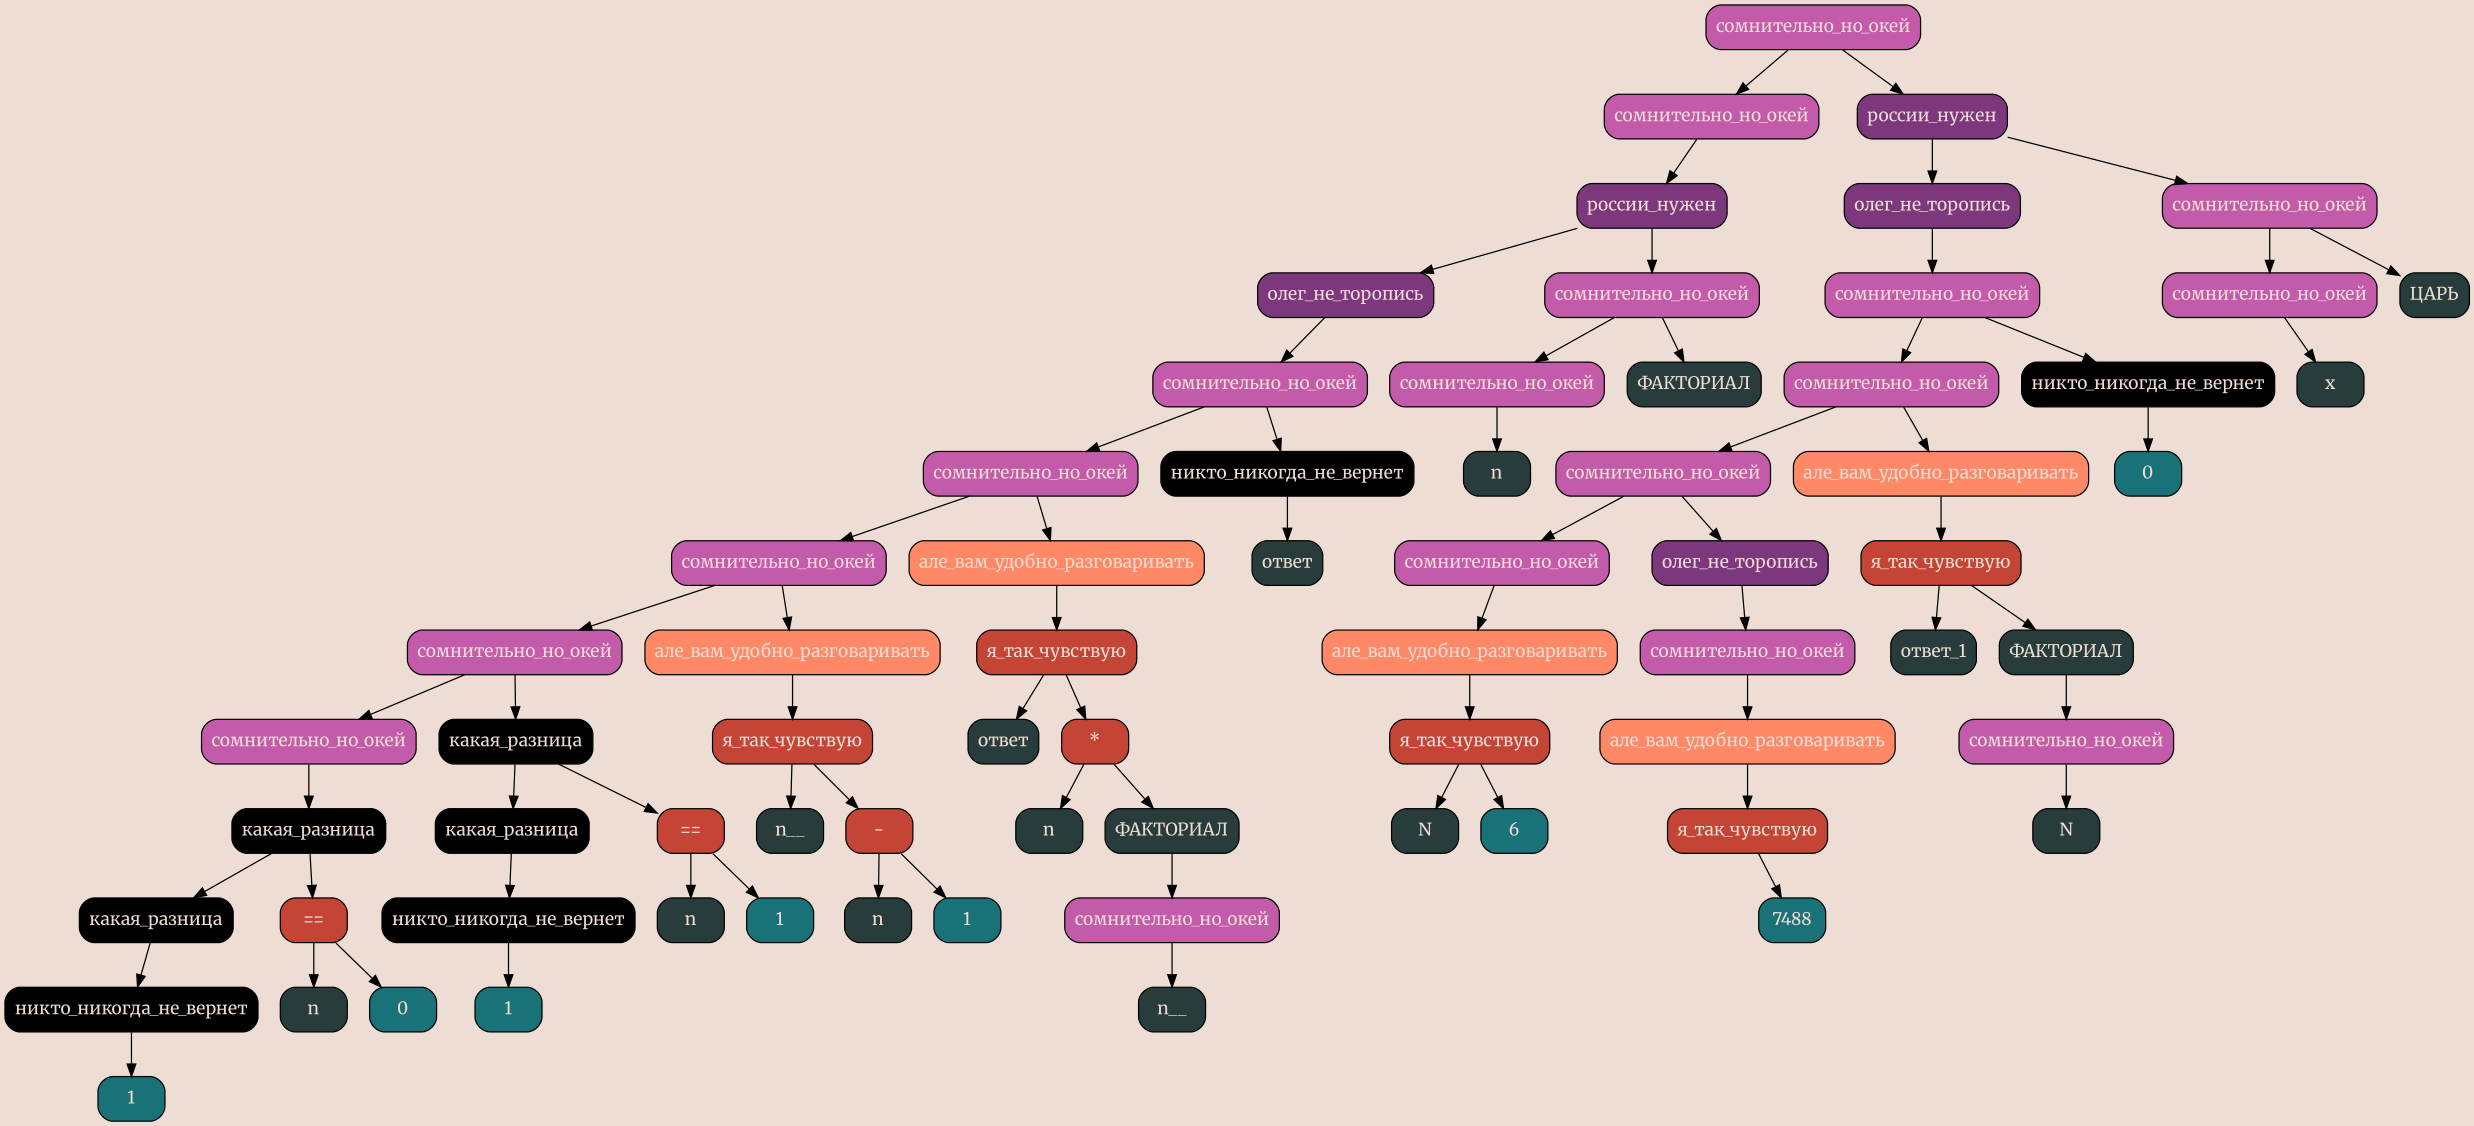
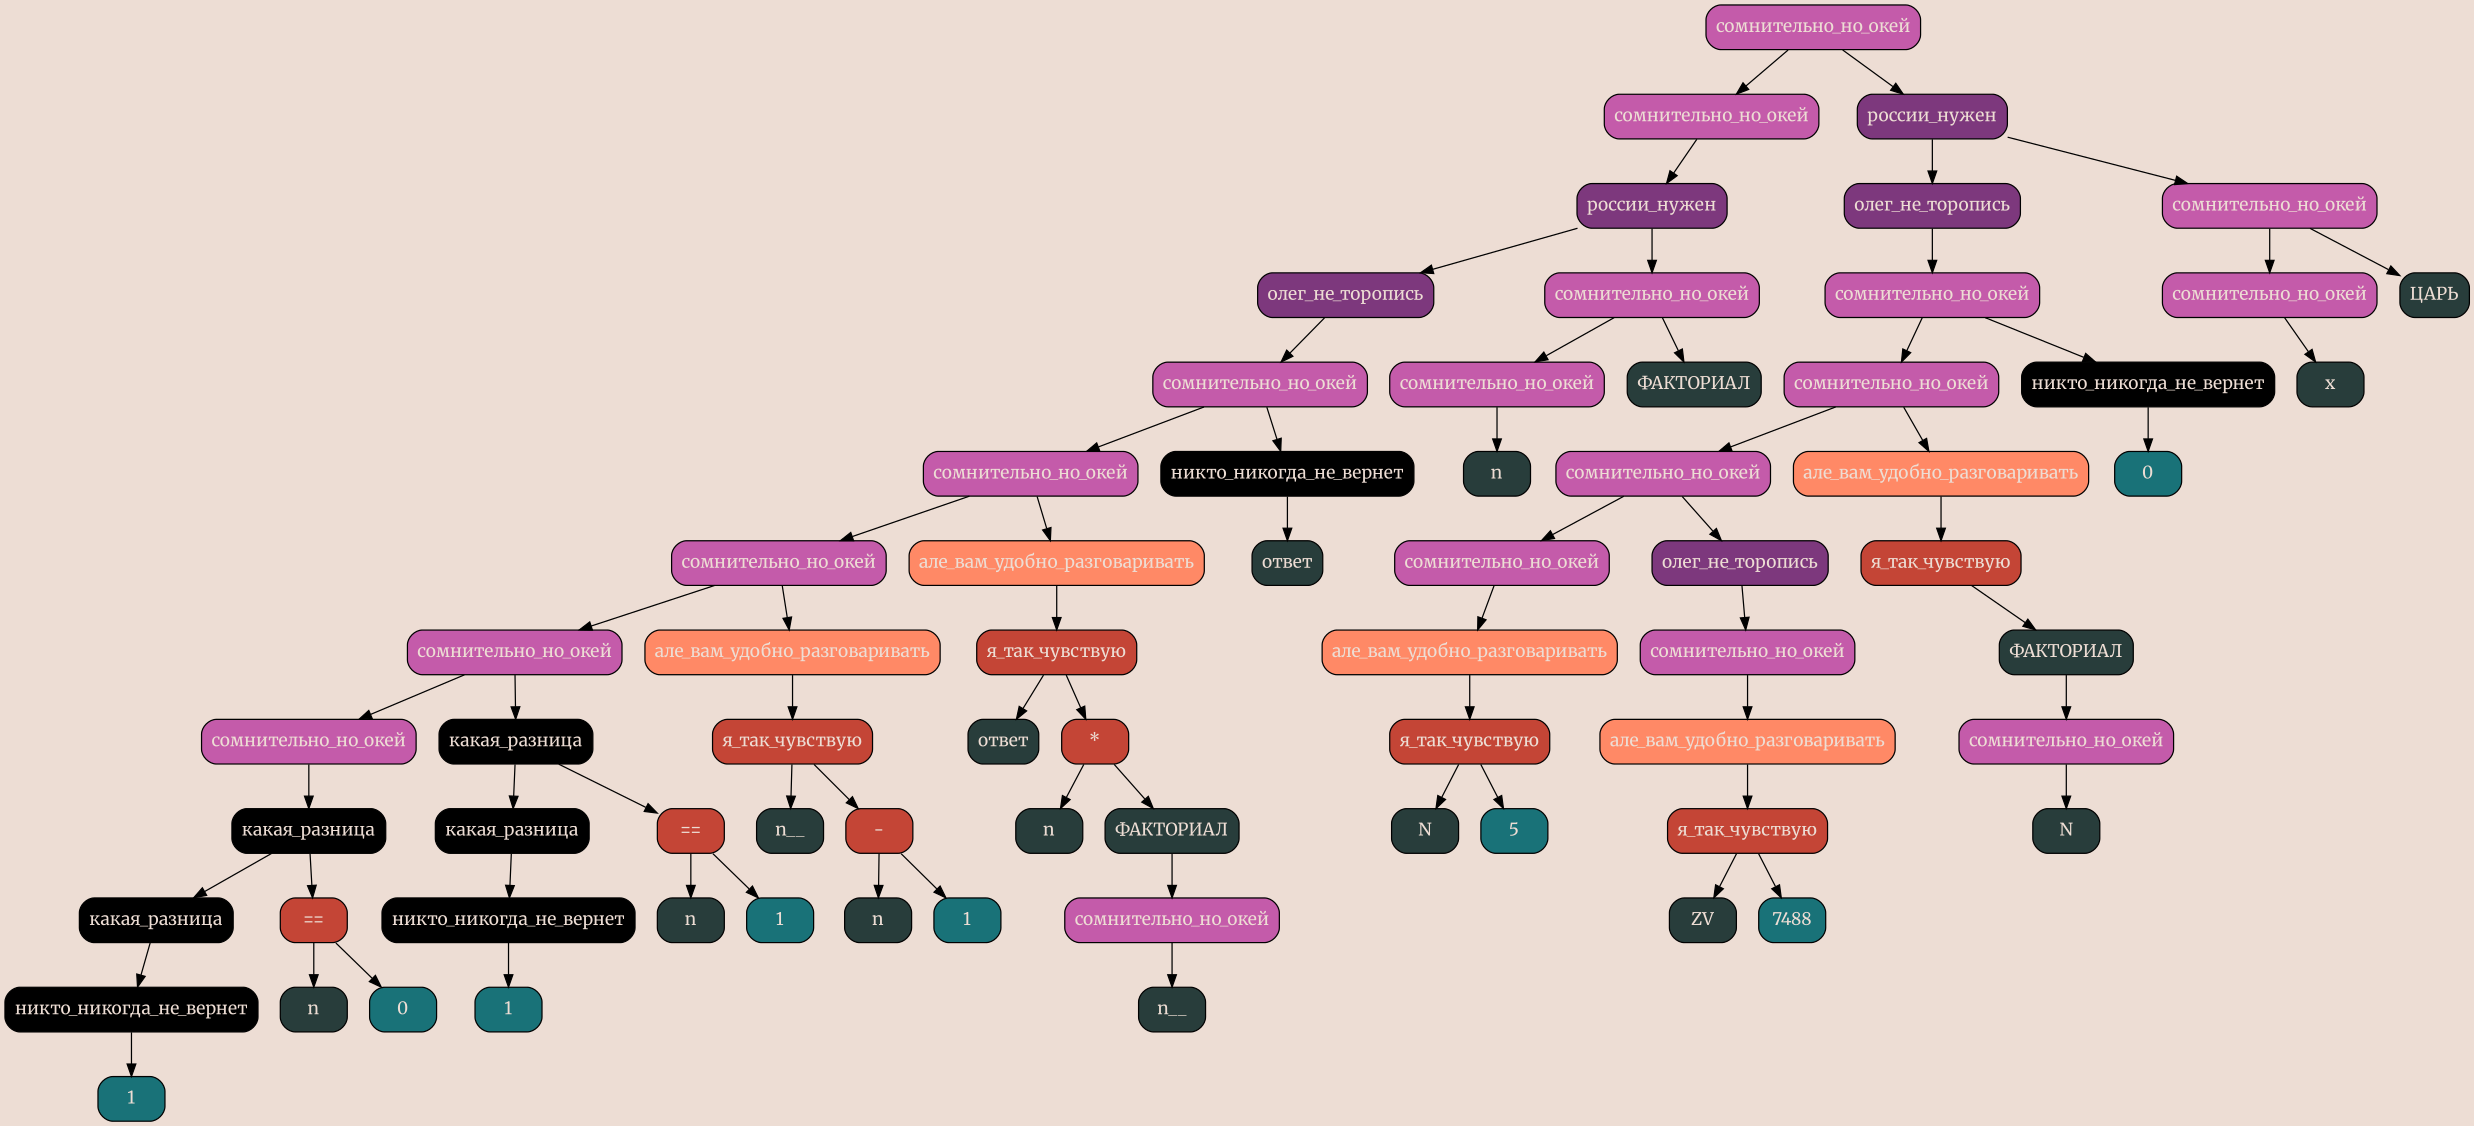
(1934, 652) -> none
(1514, 831) -> (1514, 831)
none -> (1703, 920)
